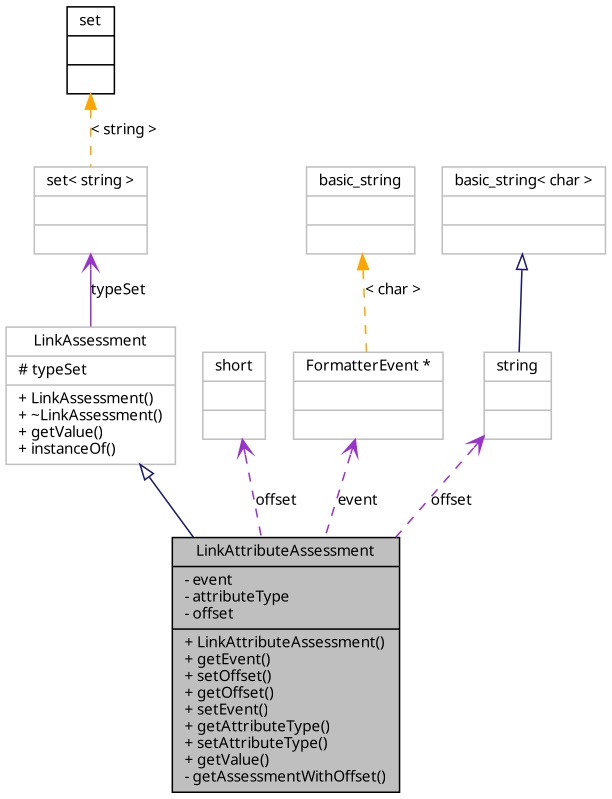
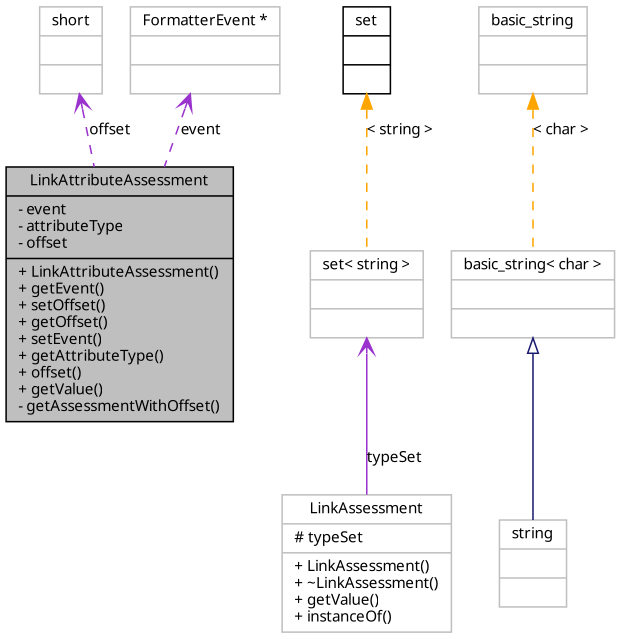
(365, 311) -> (533, 180)
(435, 493) -> none
(171, 507) -> none
(256, 743) -> (50, 373)
